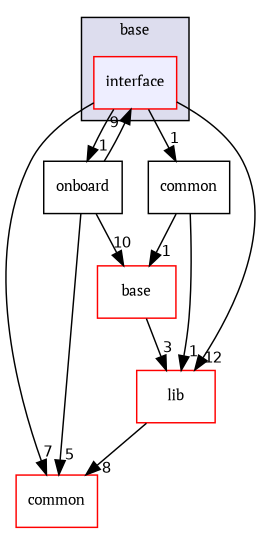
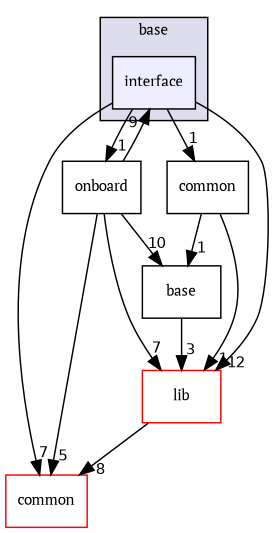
(135, 83) -> (154, 83)
none -> (119, 289)
(137, 292) -> (182, 292)
